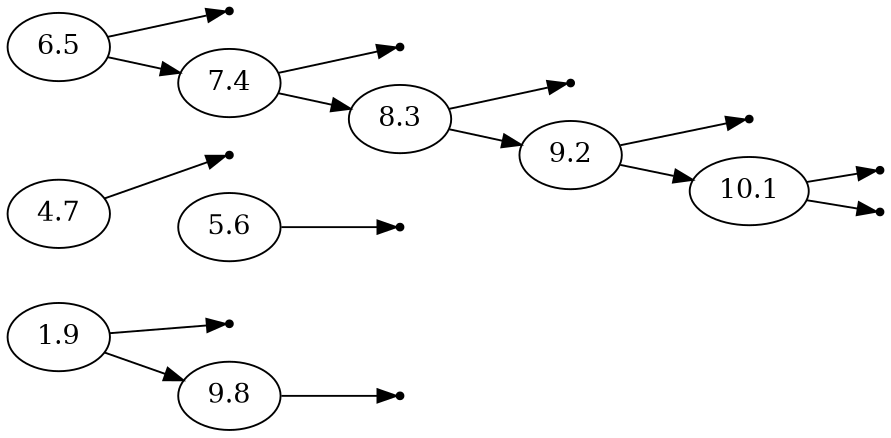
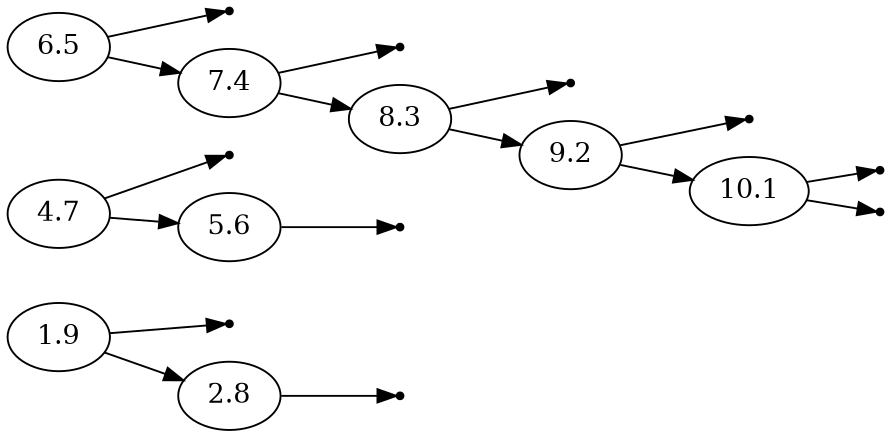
none -> (134, 220)
(229, 396) -> (229, 396)
